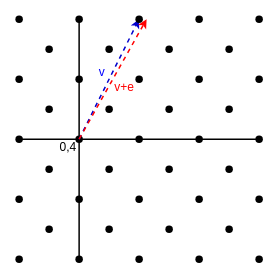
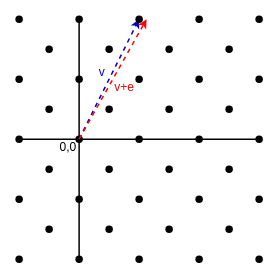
(68, 147) -> (68, 147)
